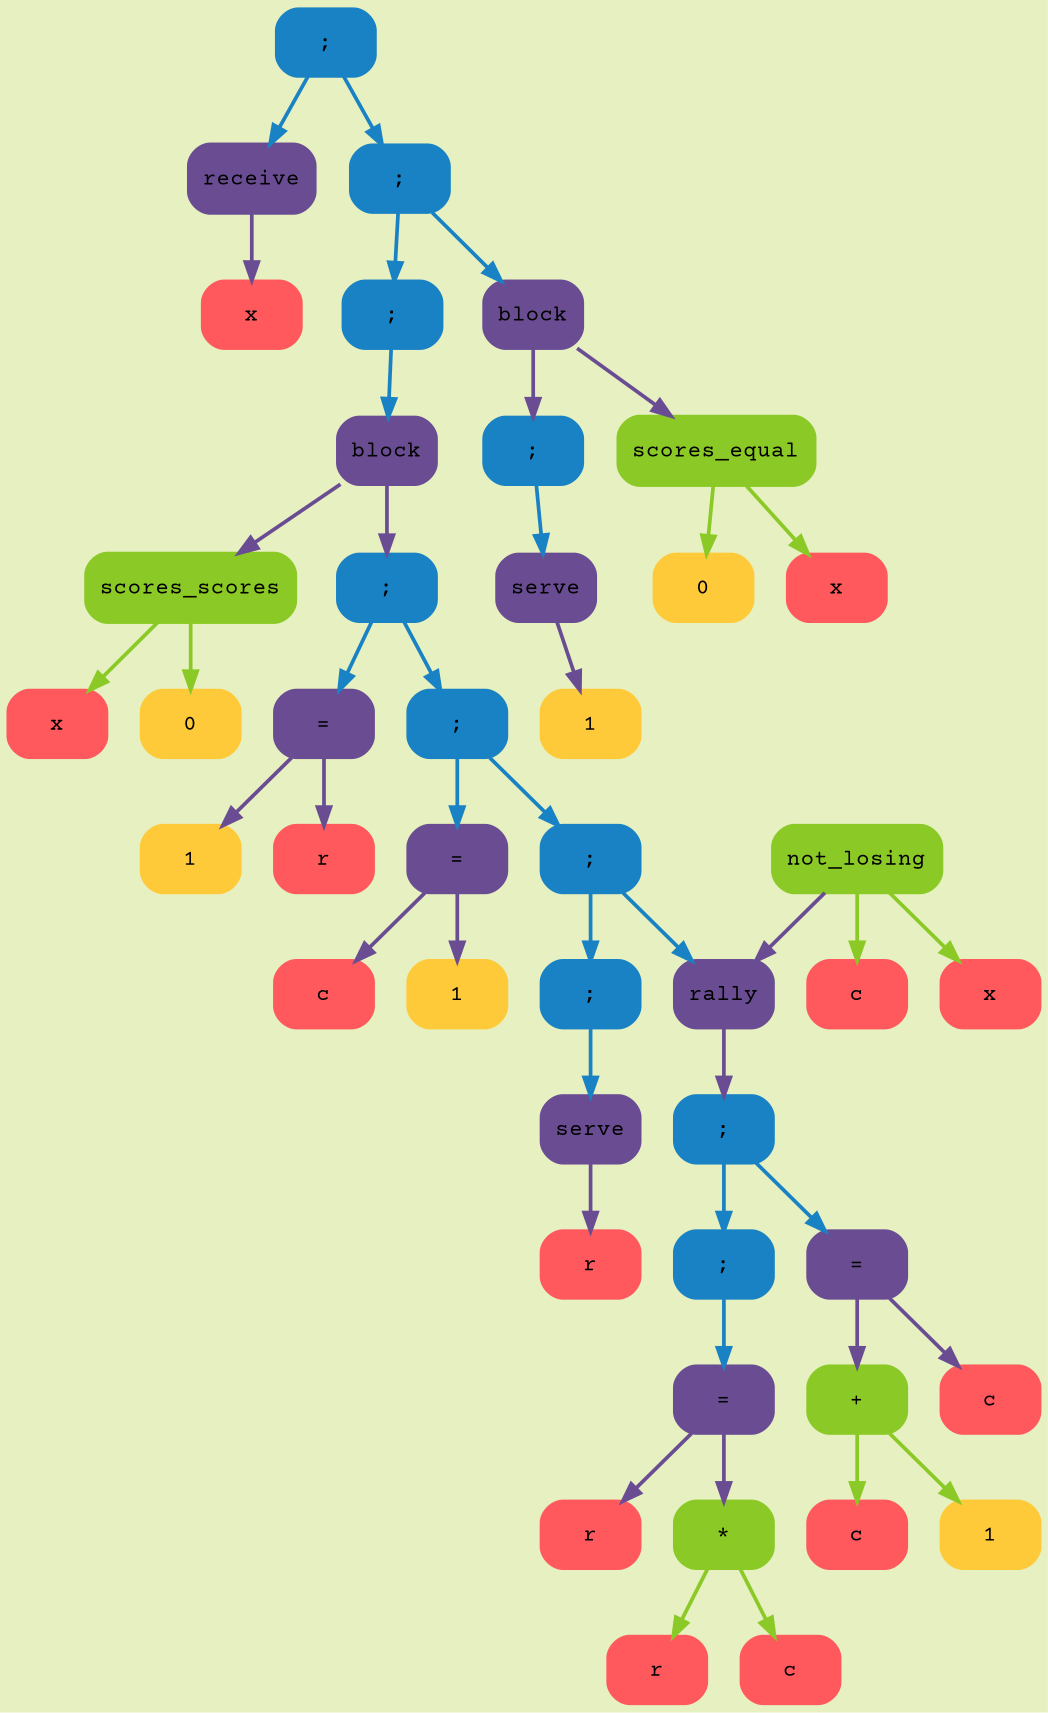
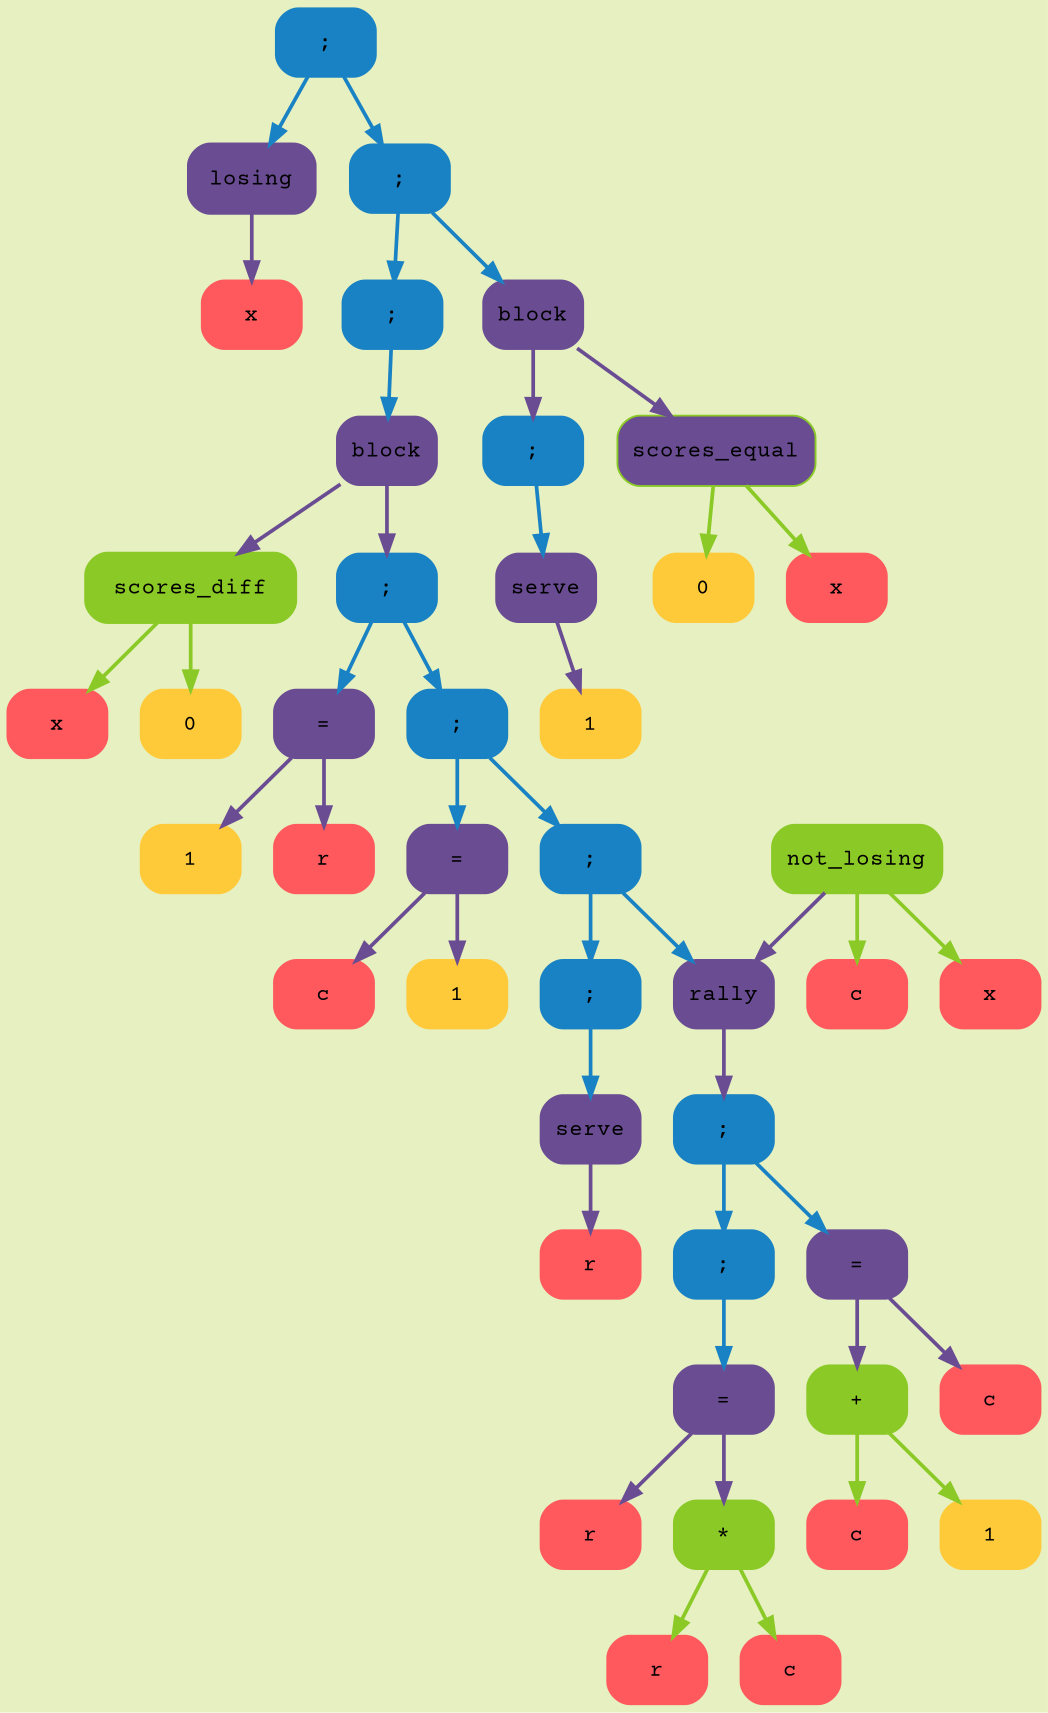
(252, 179) -> (252, 179)
(716, 451) -> (716, 451)
(191, 588) -> (191, 588)
